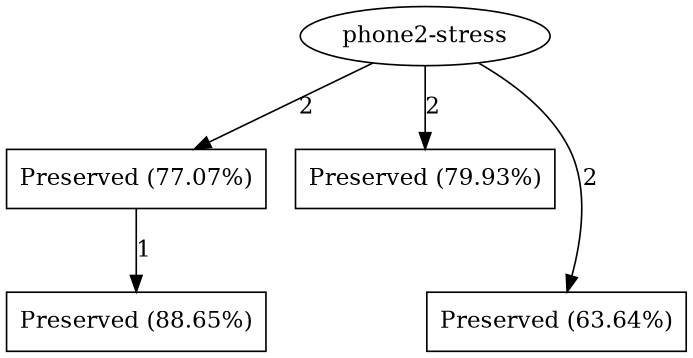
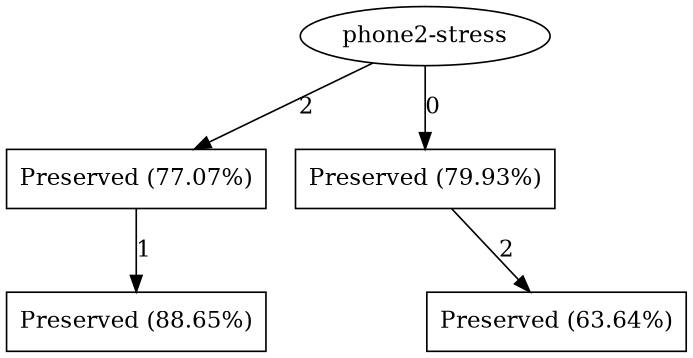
(433, 108) -> (433, 108)
(570, 150) -> (485, 244)
